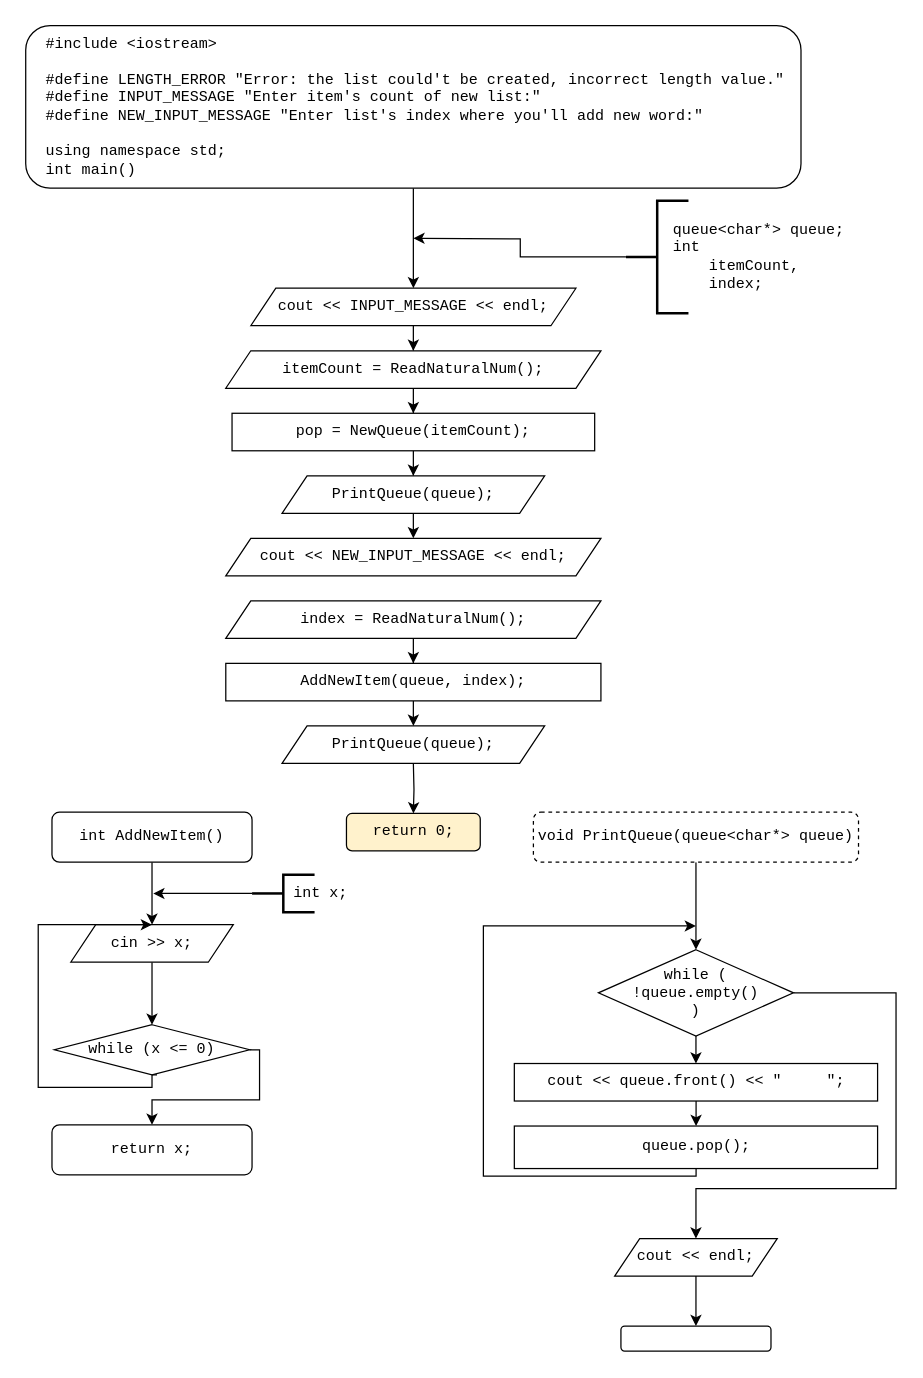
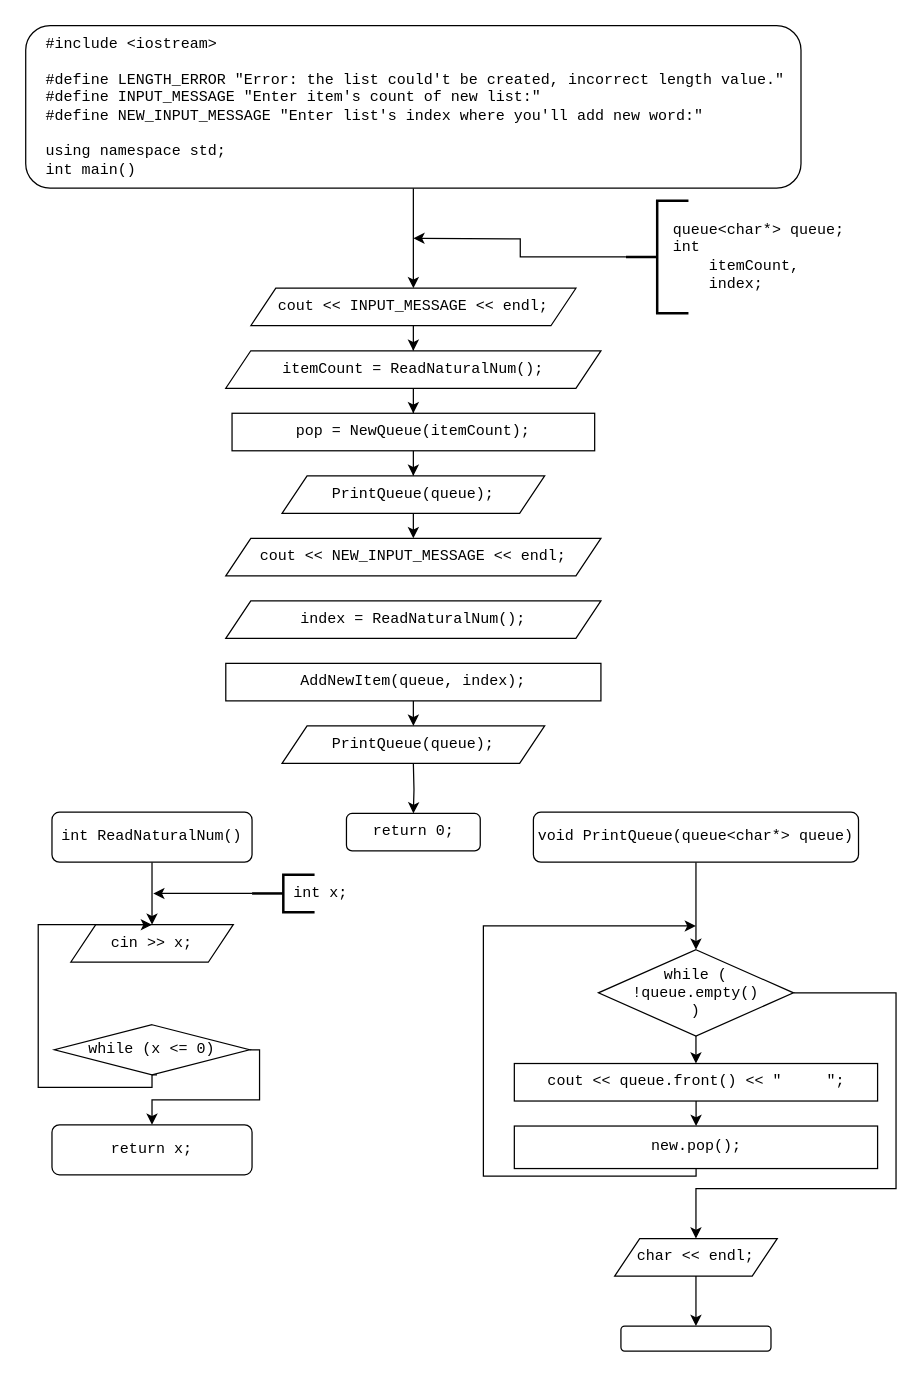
(413, 655) -> none
(413, 832) -> (413, 832)
(152, 837) -> (152, 837)
(696, 837) -> (696, 837)
(152, 989) -> none
(696, 1147) -> (696, 1147)
(696, 1257) -> (696, 1257)
